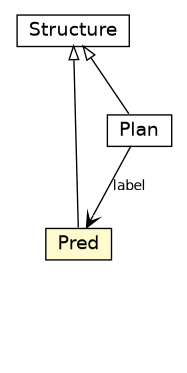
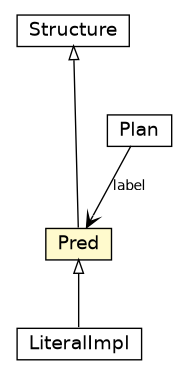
(110, 86) -> none
none -> (79, 343)
